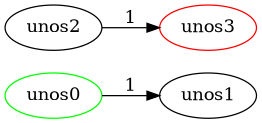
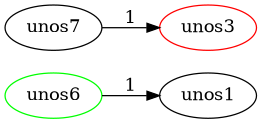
(53, 28) -> (53, 28)
(53, 96) -> (53, 96)
